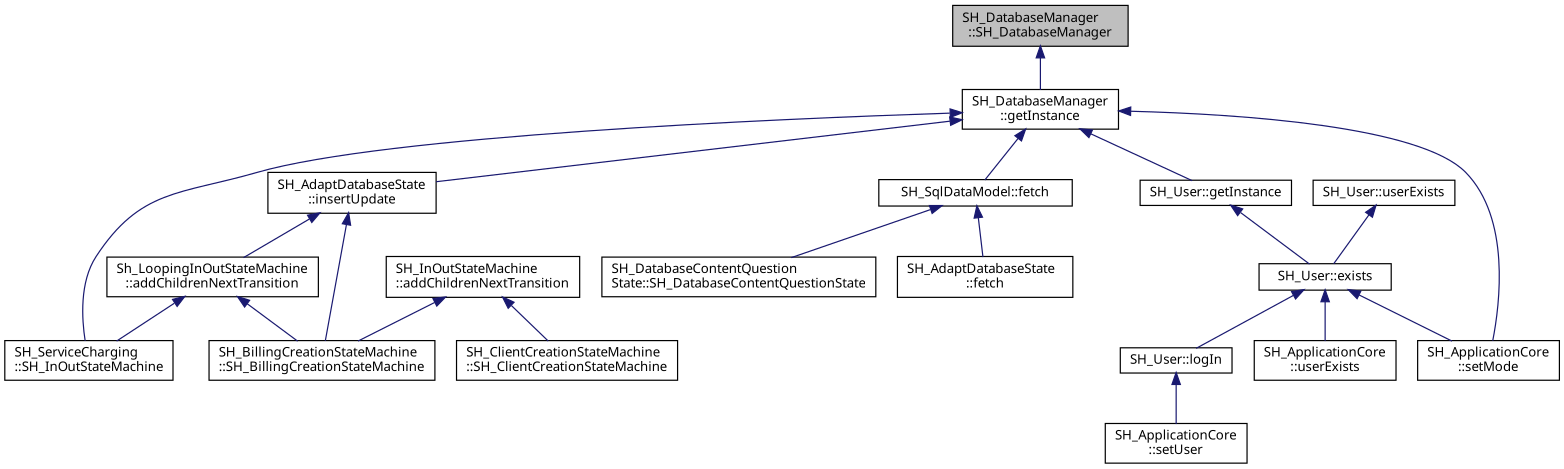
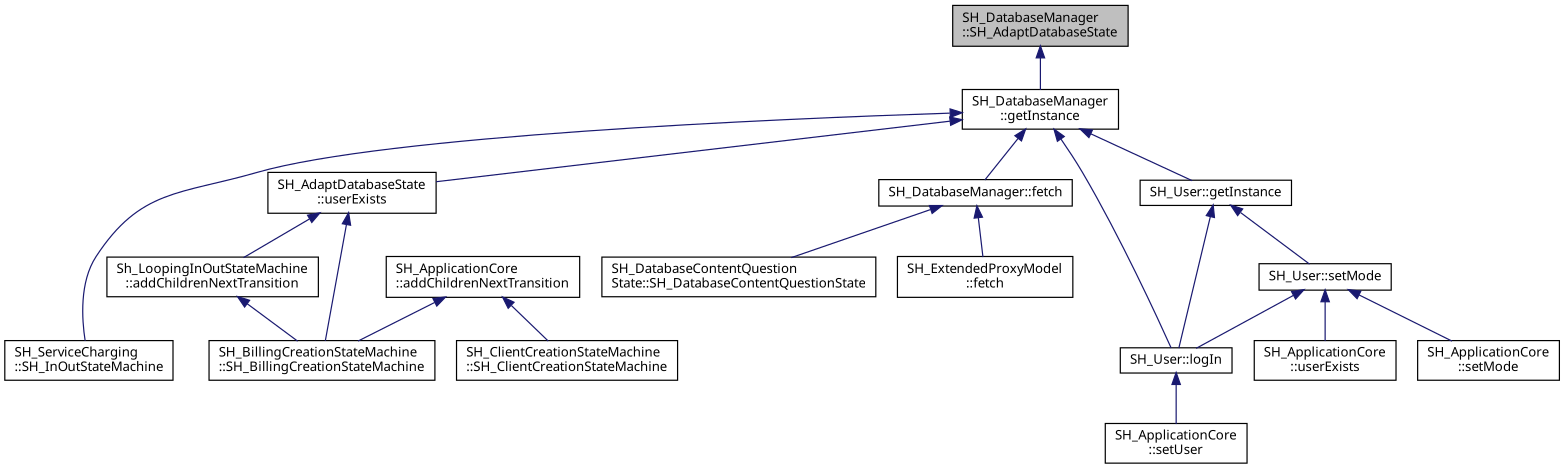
(1040, 26) -> (1040, 26)
(1390, 139) -> (1120, 241)
(352, 193) -> (352, 193)
(976, 193) -> (976, 193)
(1384, 193) -> none
(483, 277) -> (483, 277)
(985, 277) -> (985, 277)
(1325, 277) -> (1325, 277)
none -> (1195, 283)
(145, 322) -> none
